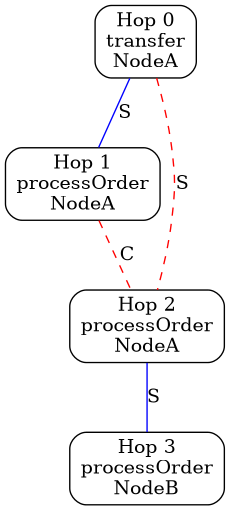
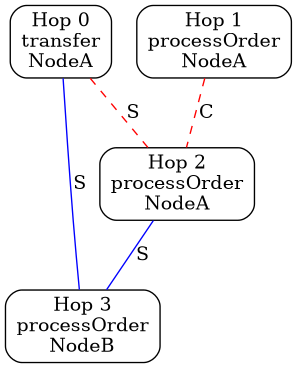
(114, 113) -> (70, 184)
